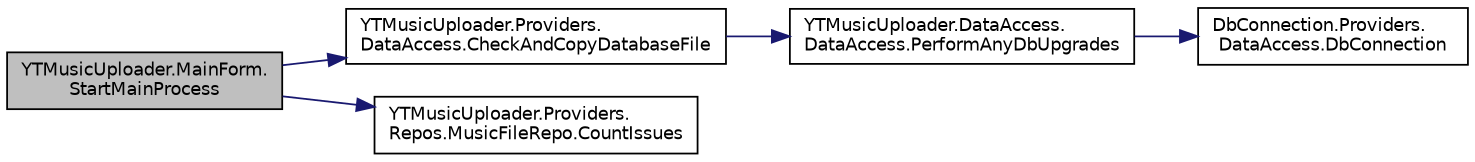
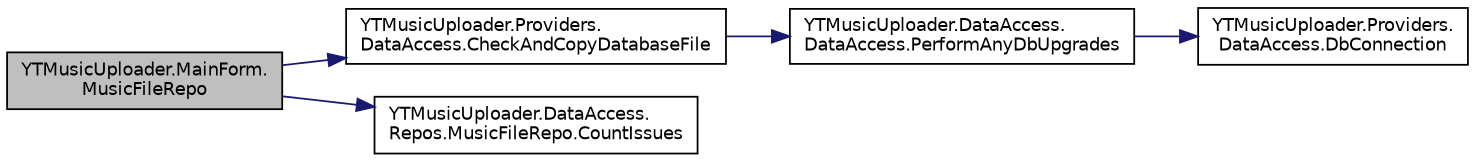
(1333, 36) -> (1333, 36)
(145, 81) -> (145, 81)
(536, 125) -> (536, 125)
